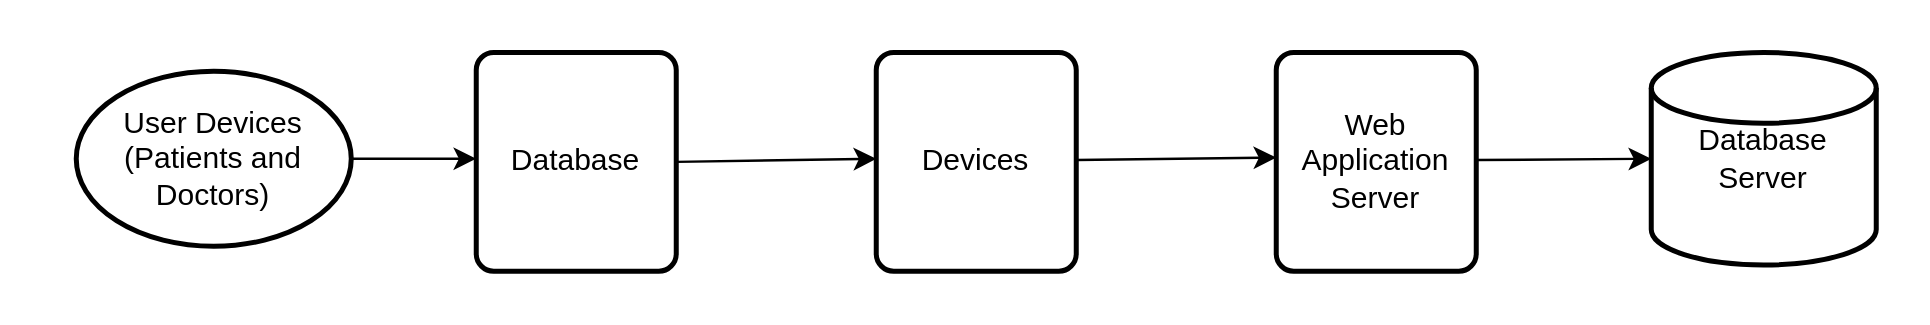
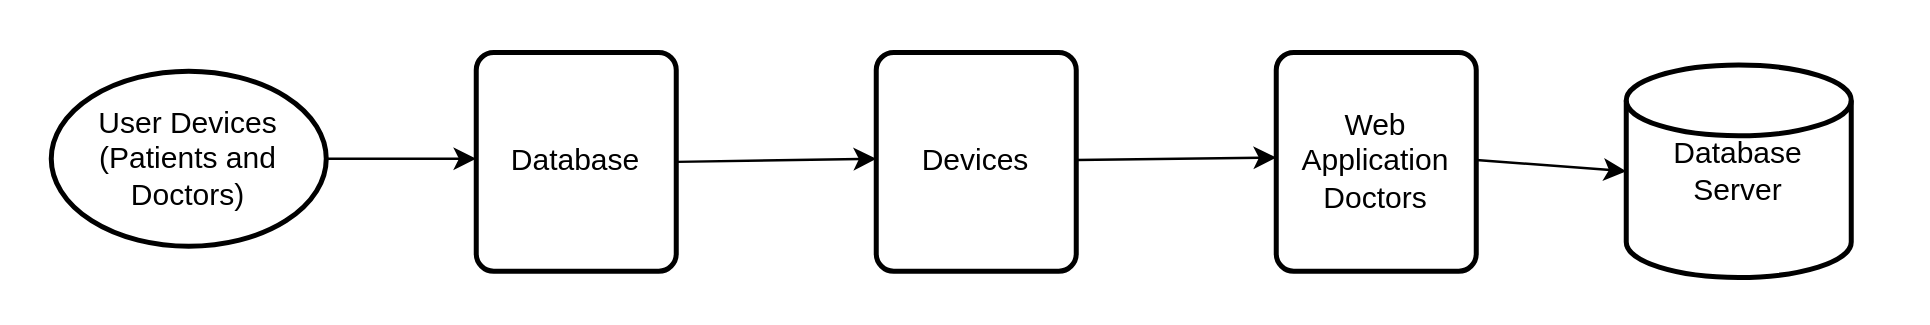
(214, 159) -> (189, 159)
(1764, 159) -> (1739, 171)
(1376, 161) -> (1376, 161)
